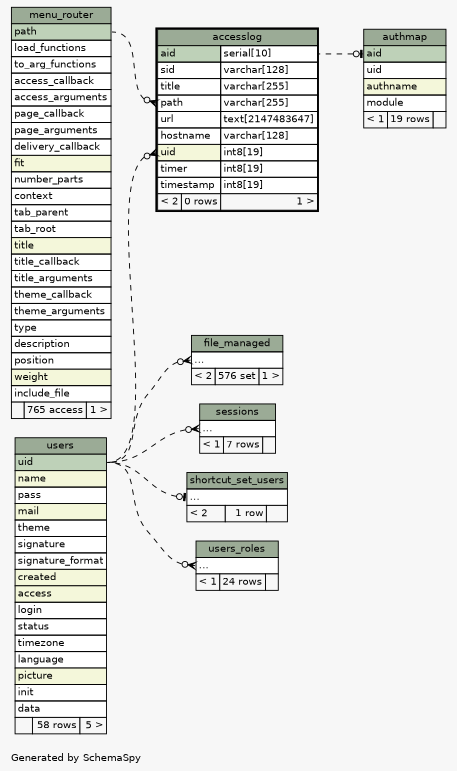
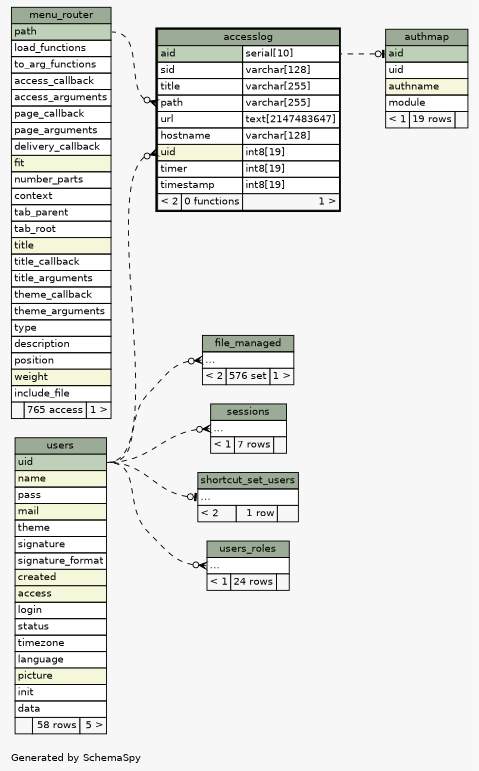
(201, 202) -> (212, 202)
